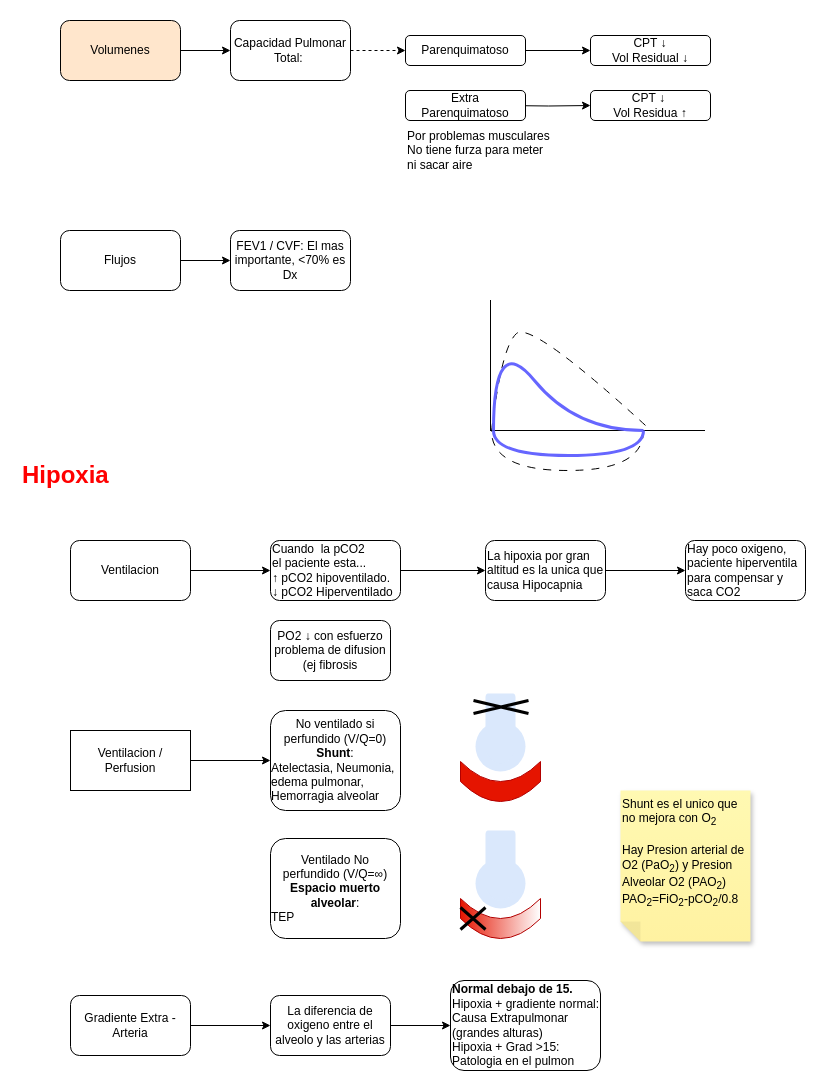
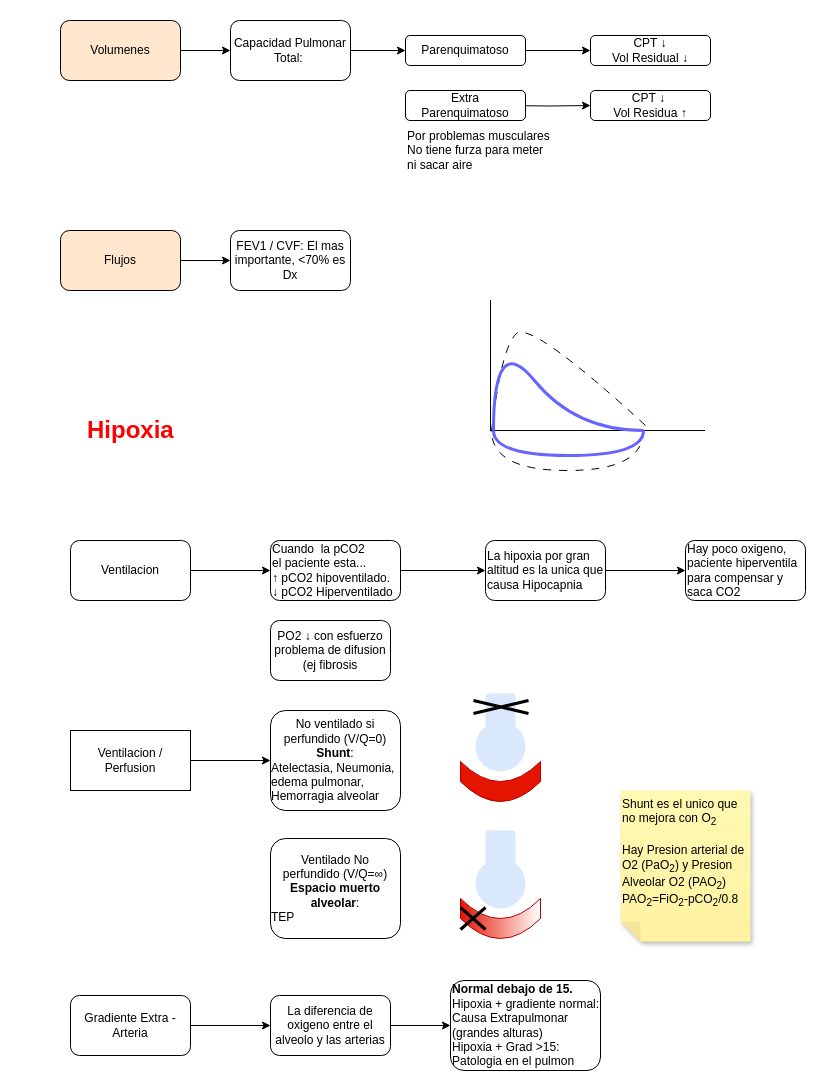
(375, 51) -> (375, 51)
(121, 261) -> (121, 261)
(71, 476) -> (136, 431)
